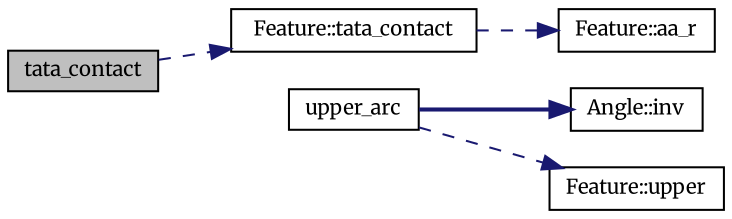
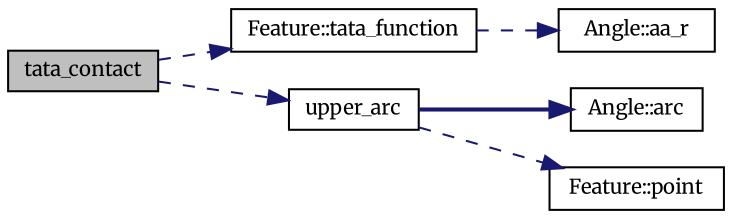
(354, 30) -> (354, 30)
(637, 30) -> (637, 30)
none -> (213, 89)
(637, 110) -> (637, 110)
(637, 189) -> (637, 189)
